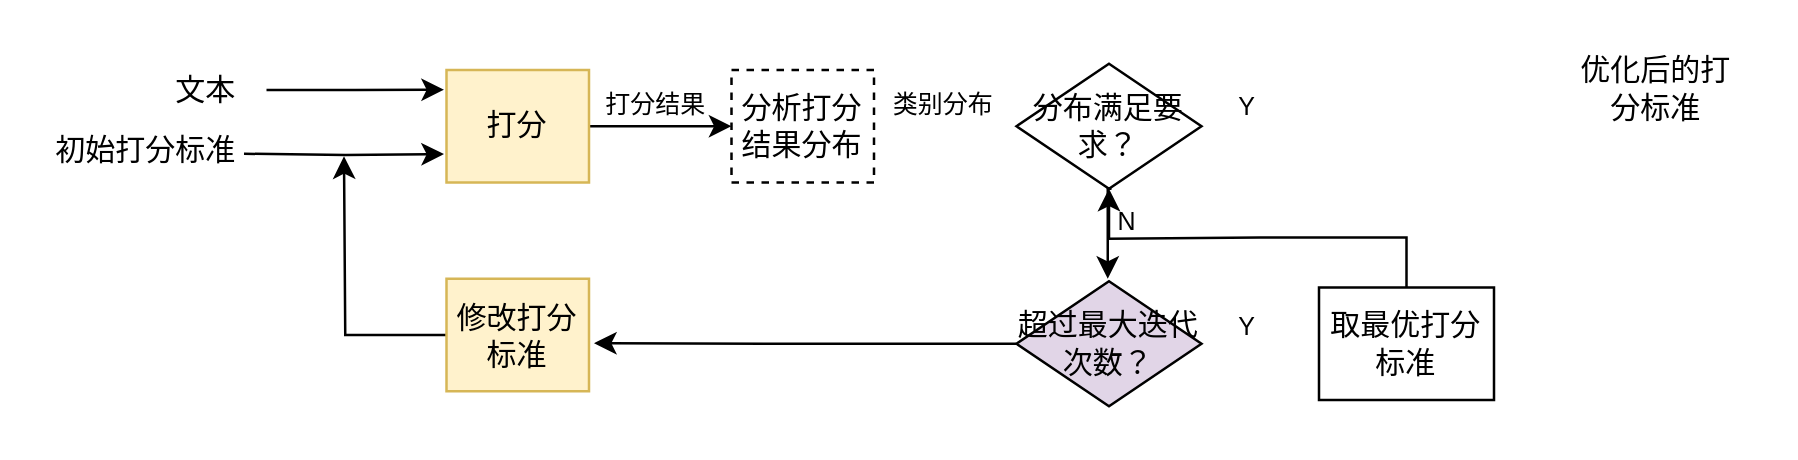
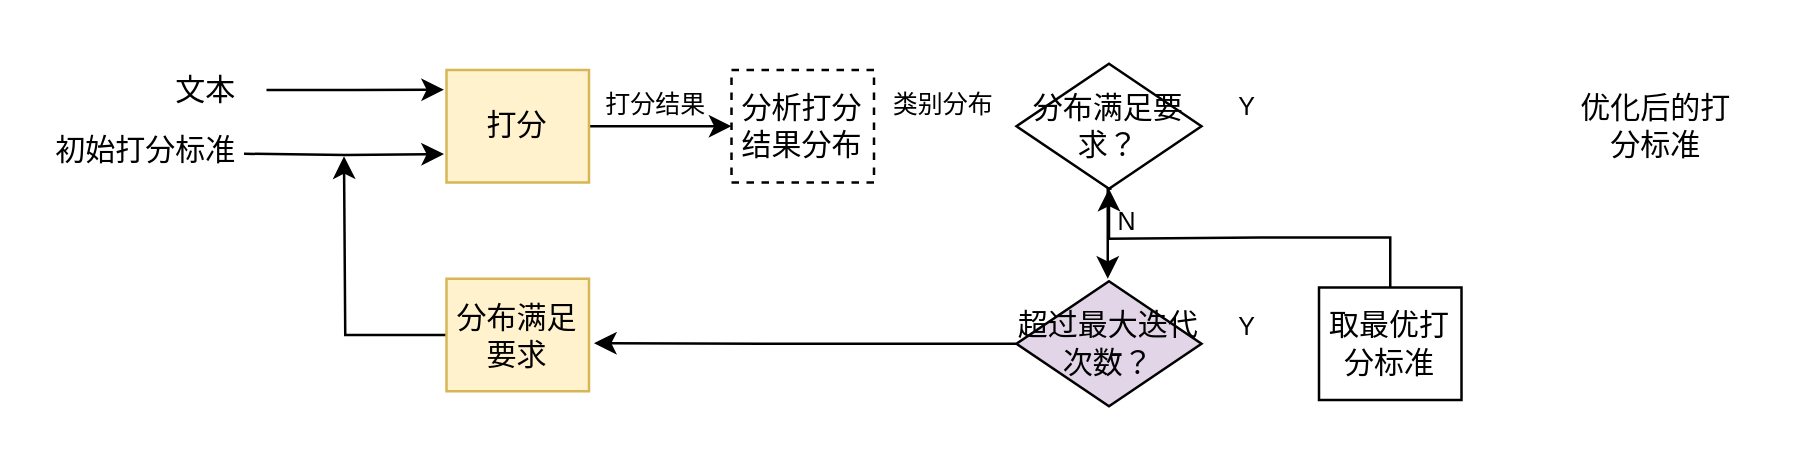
(1656, 89) -> (1656, 126)
(518, 336) -> (518, 336)
(1406, 344) -> (1390, 344)
